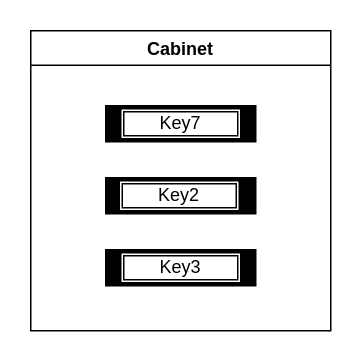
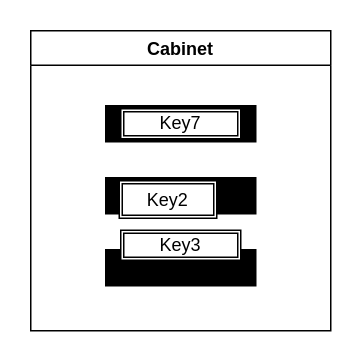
(179, 196) -> (168, 200)
(181, 268) -> (181, 245)
